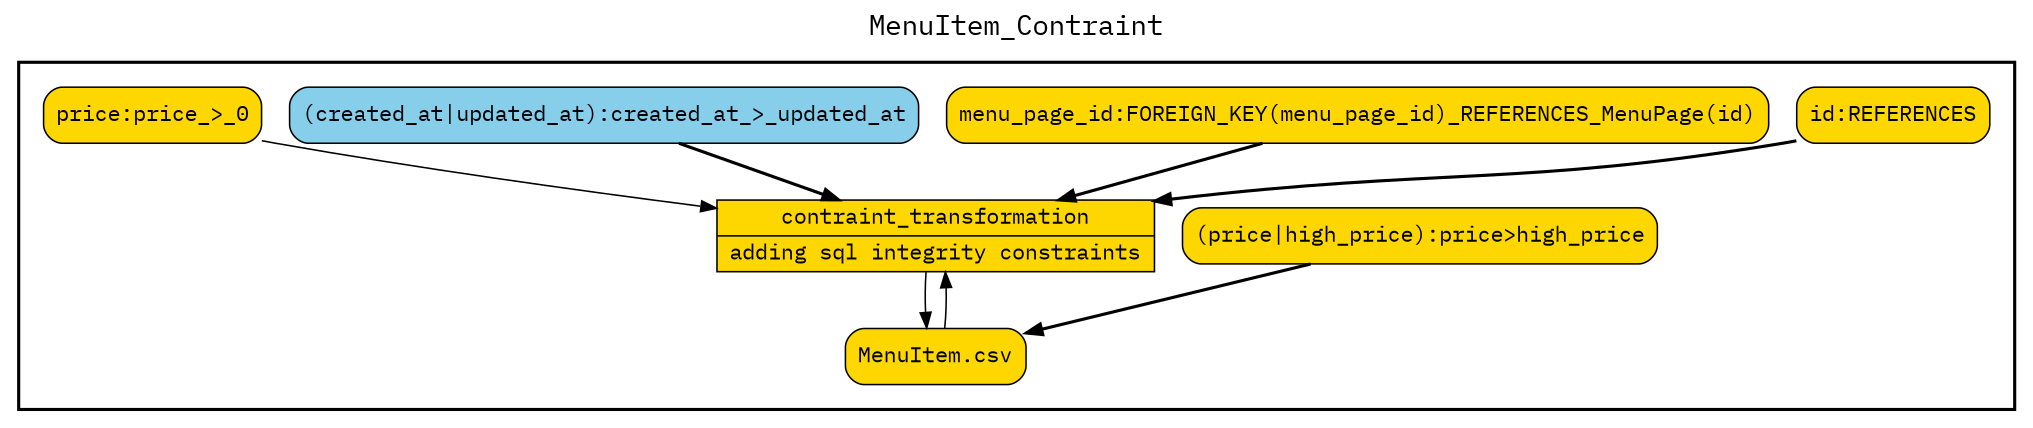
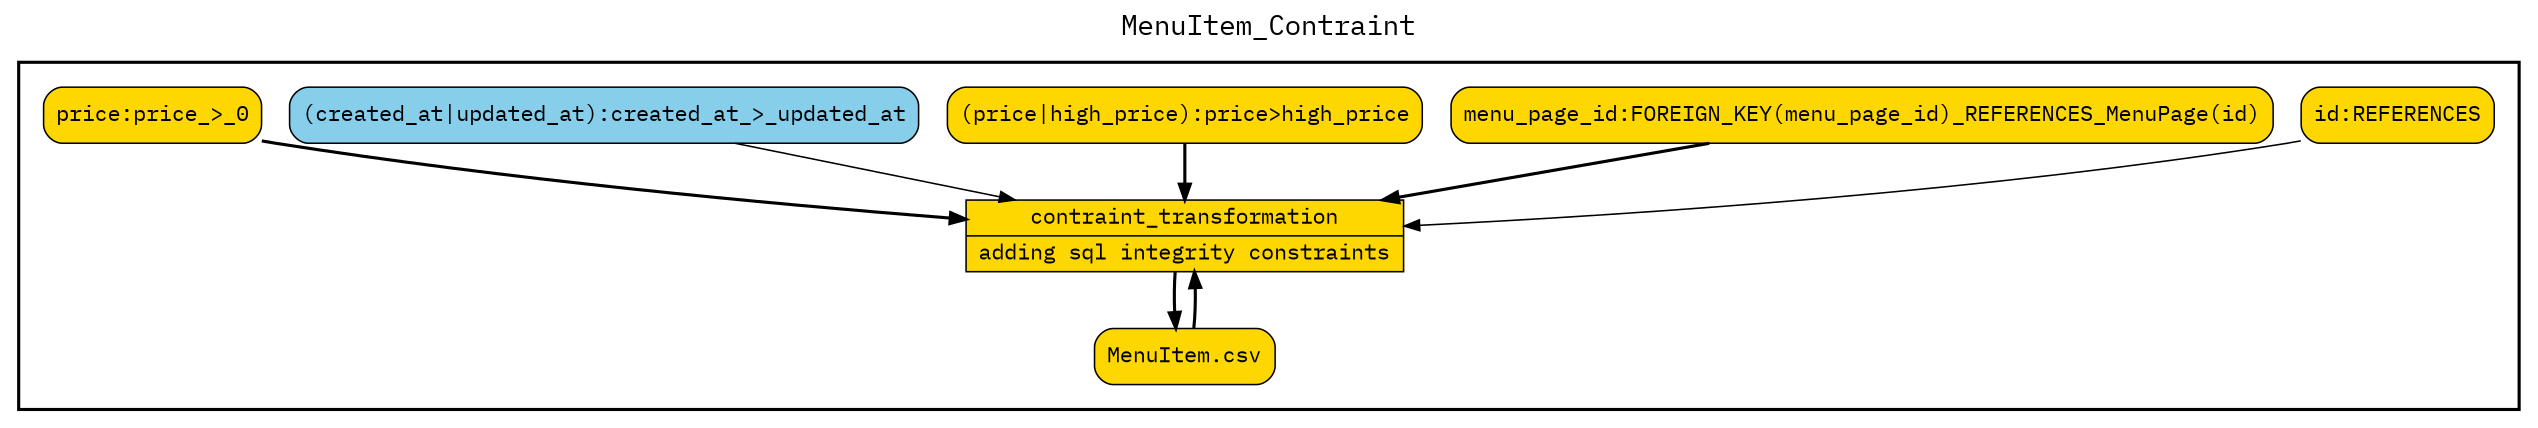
(751, 169) -> (867, 170)
(1484, 175) -> (1862, 195)
(481, 176) -> (605, 186)
(925, 292) -> (1174, 292)
(1176, 297) -> (1185, 164)
(946, 308) -> (1195, 308)
